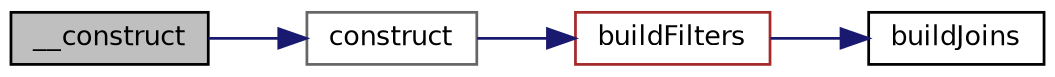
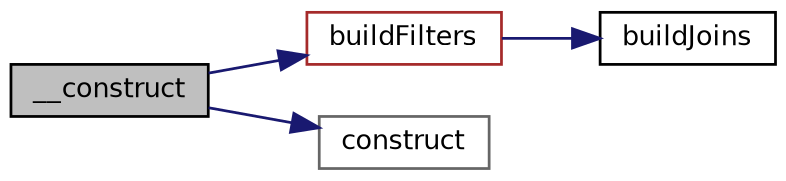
(512, 38) -> (244, 67)
